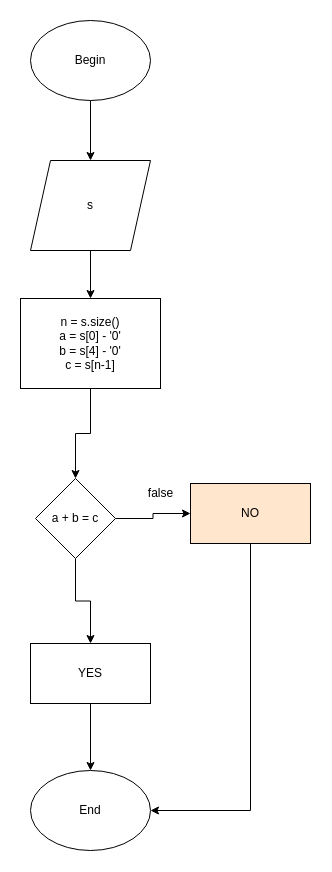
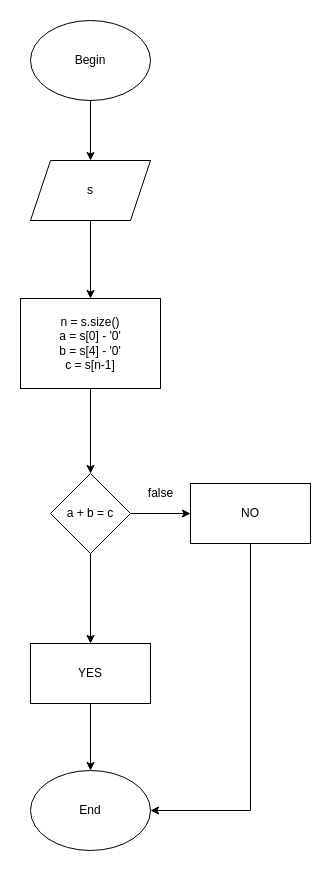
(91, 206) -> (91, 191)
(251, 514) -> (251, 514)
(76, 519) -> (91, 514)
